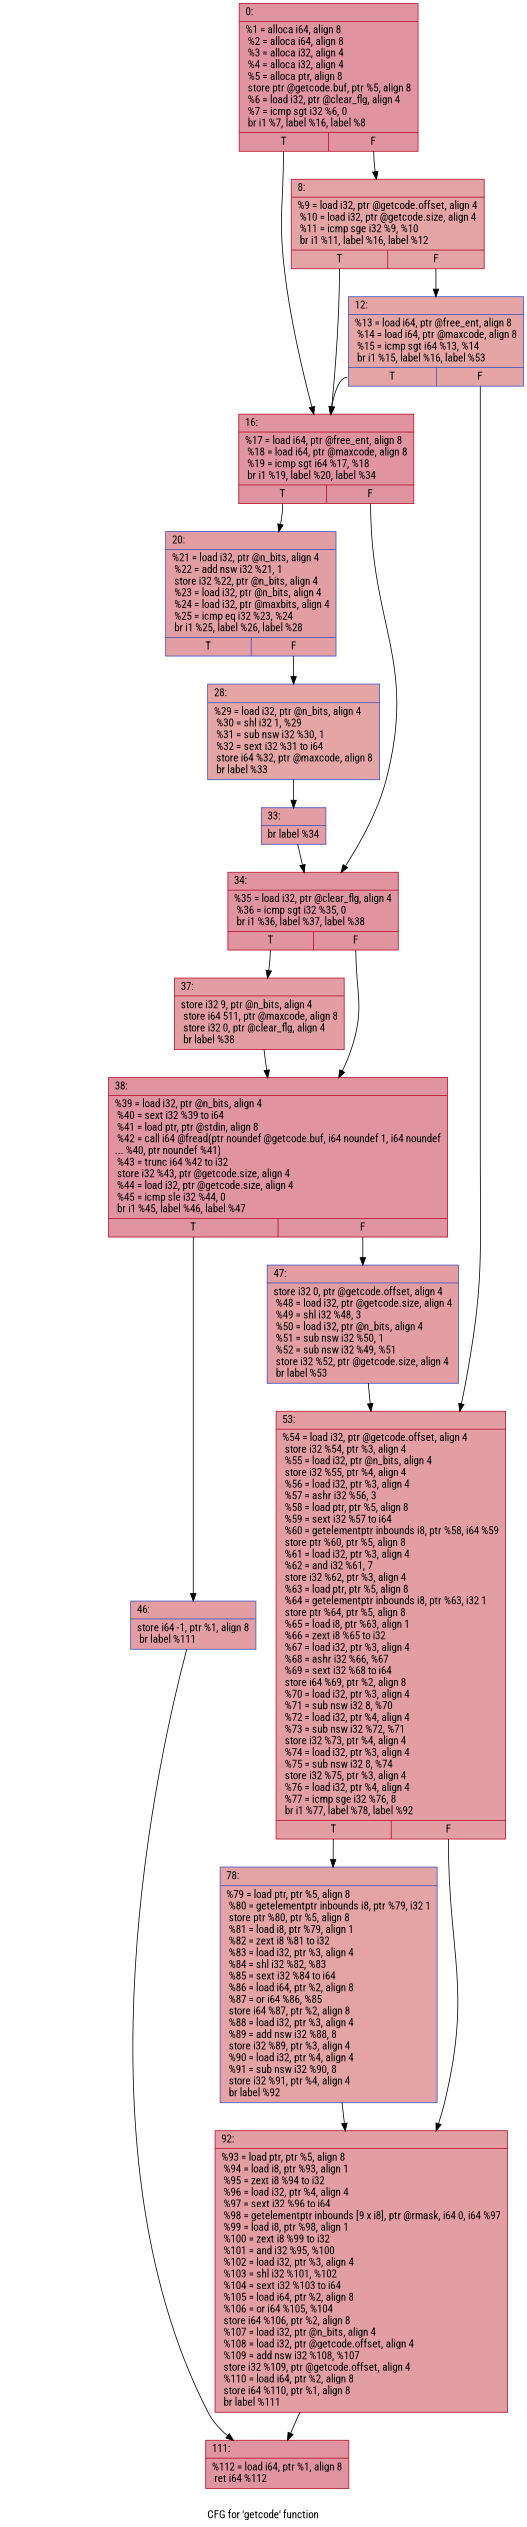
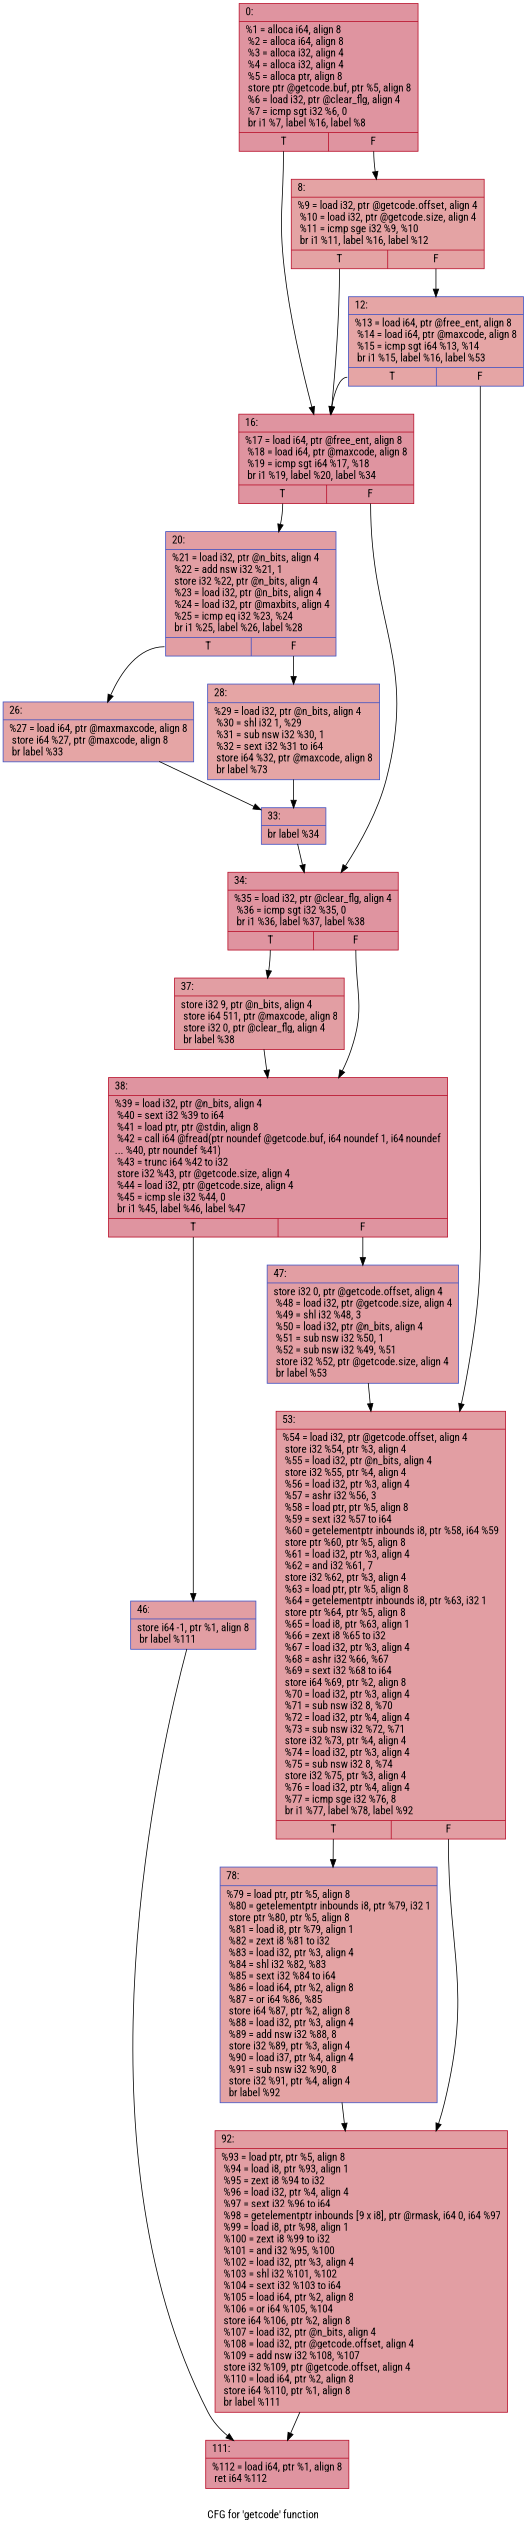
none -> (98, 732)
(241, 770) -> (241, 770)
(290, 2058) -> (290, 2058)
